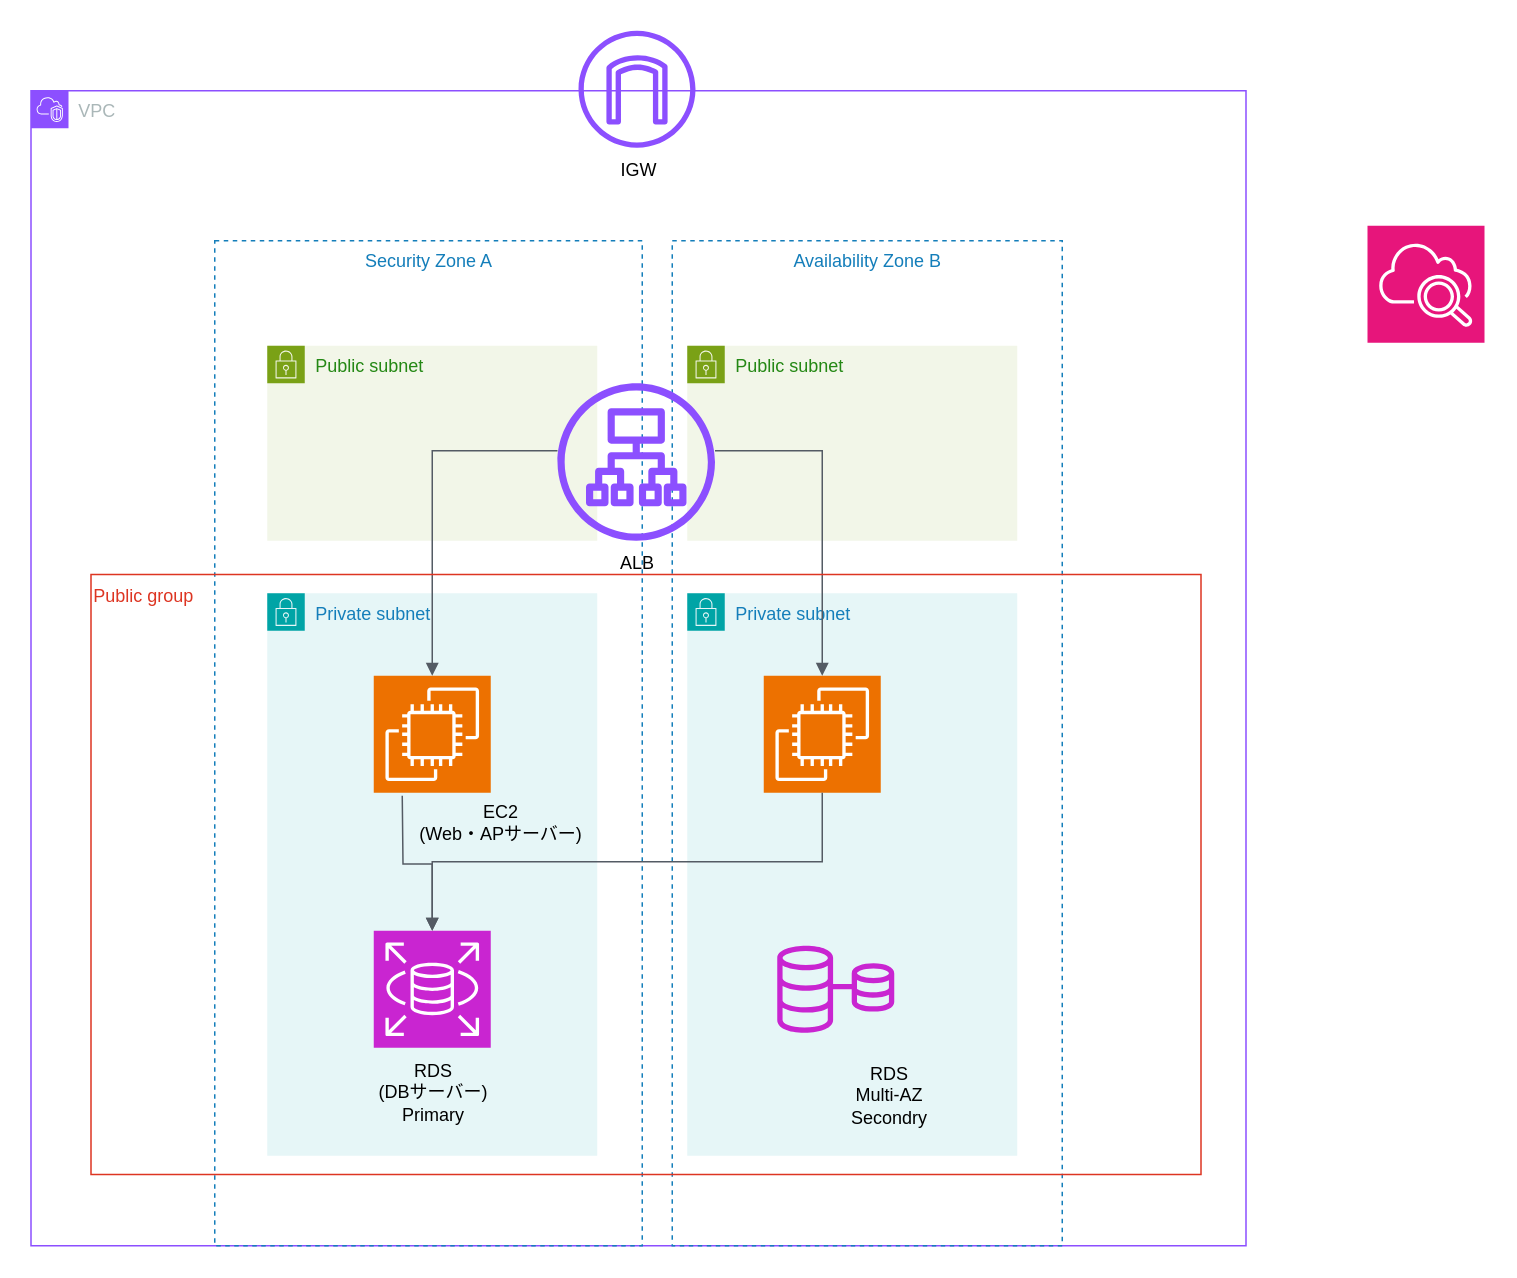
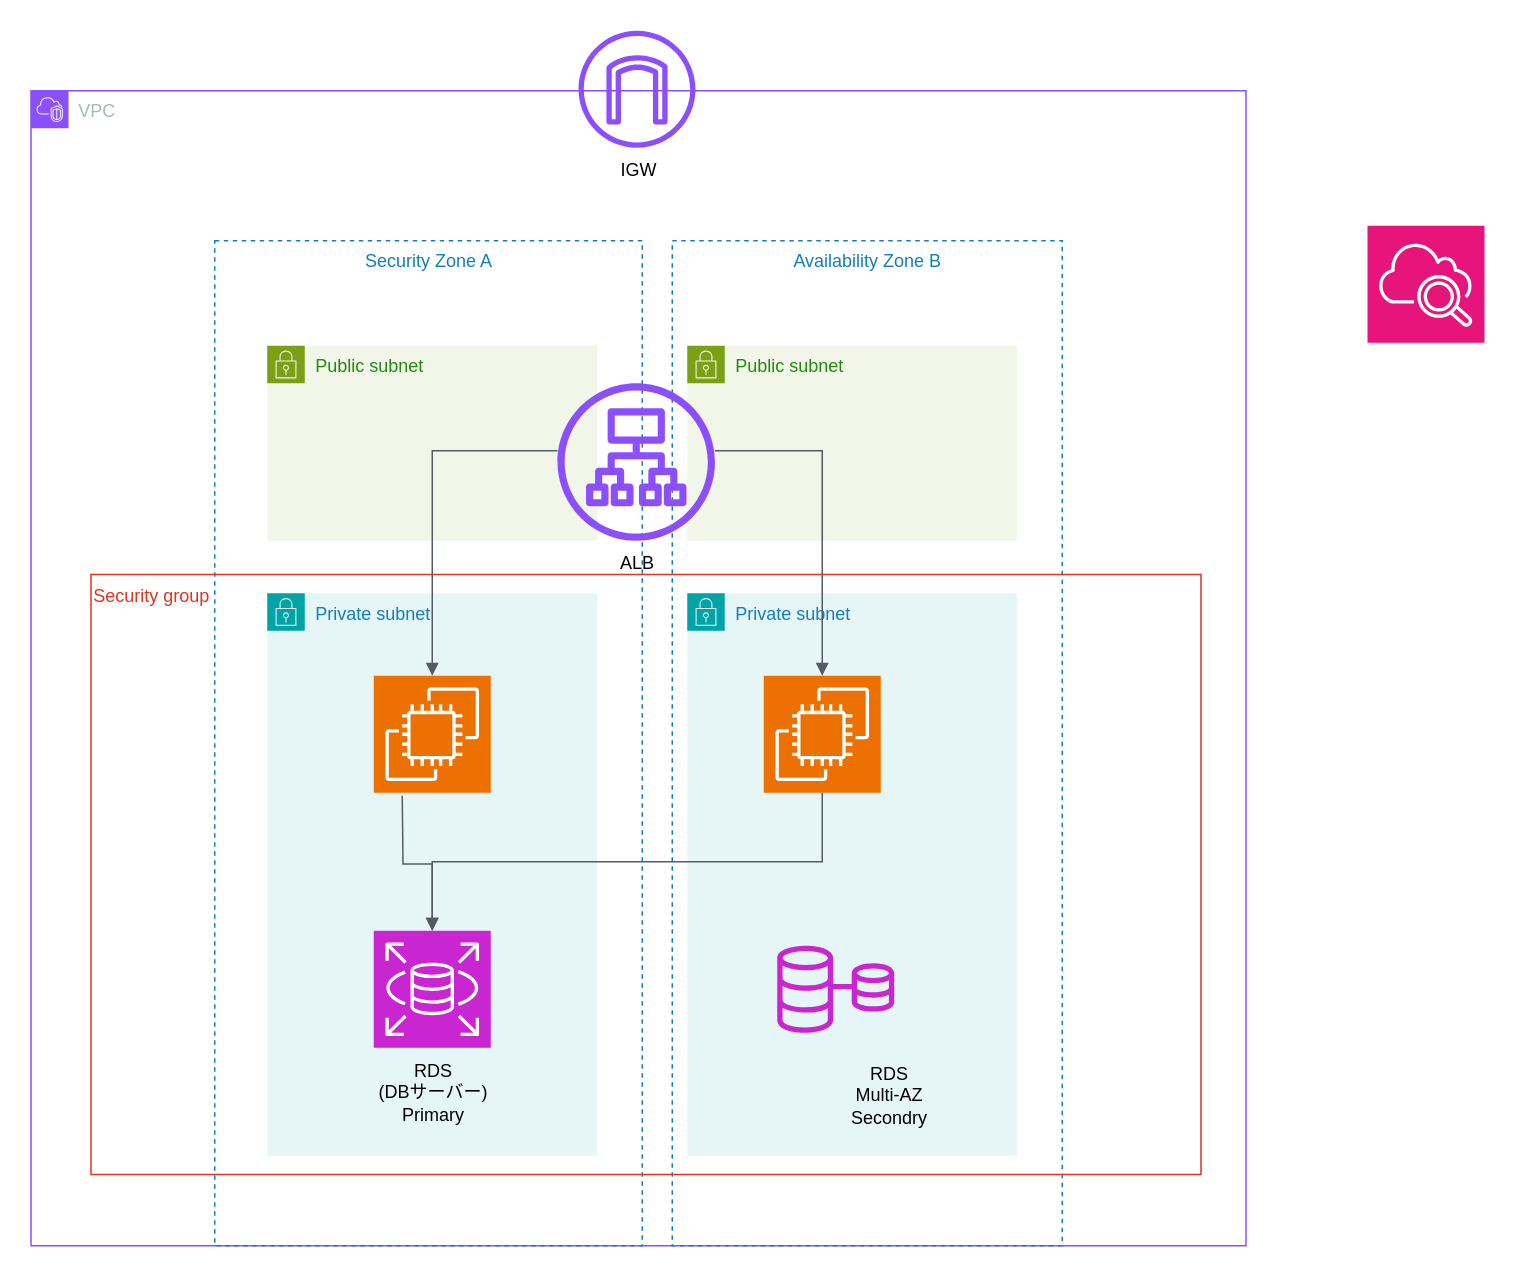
(147, 597) -> (160, 597)
(500, 823) -> none
